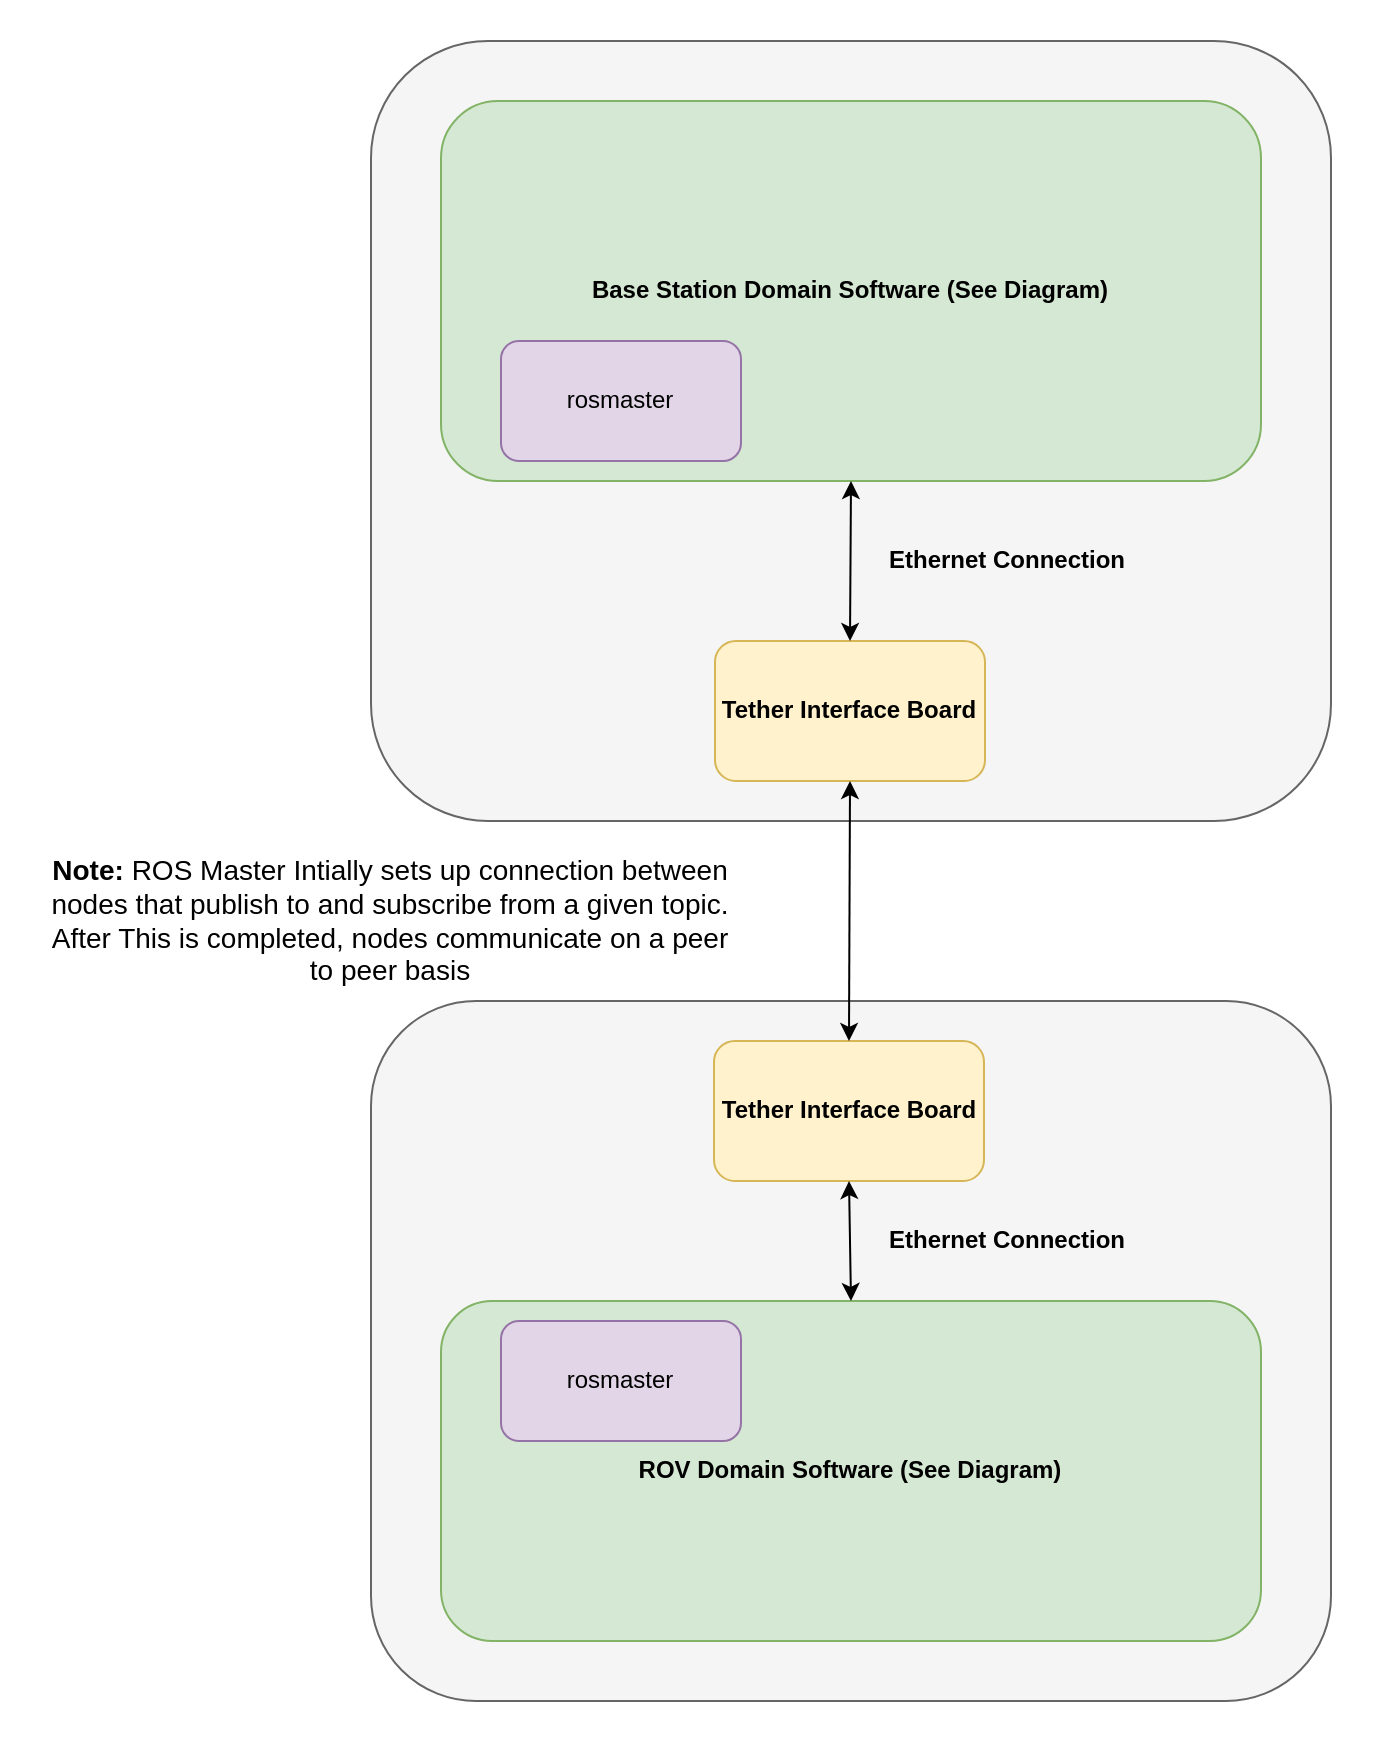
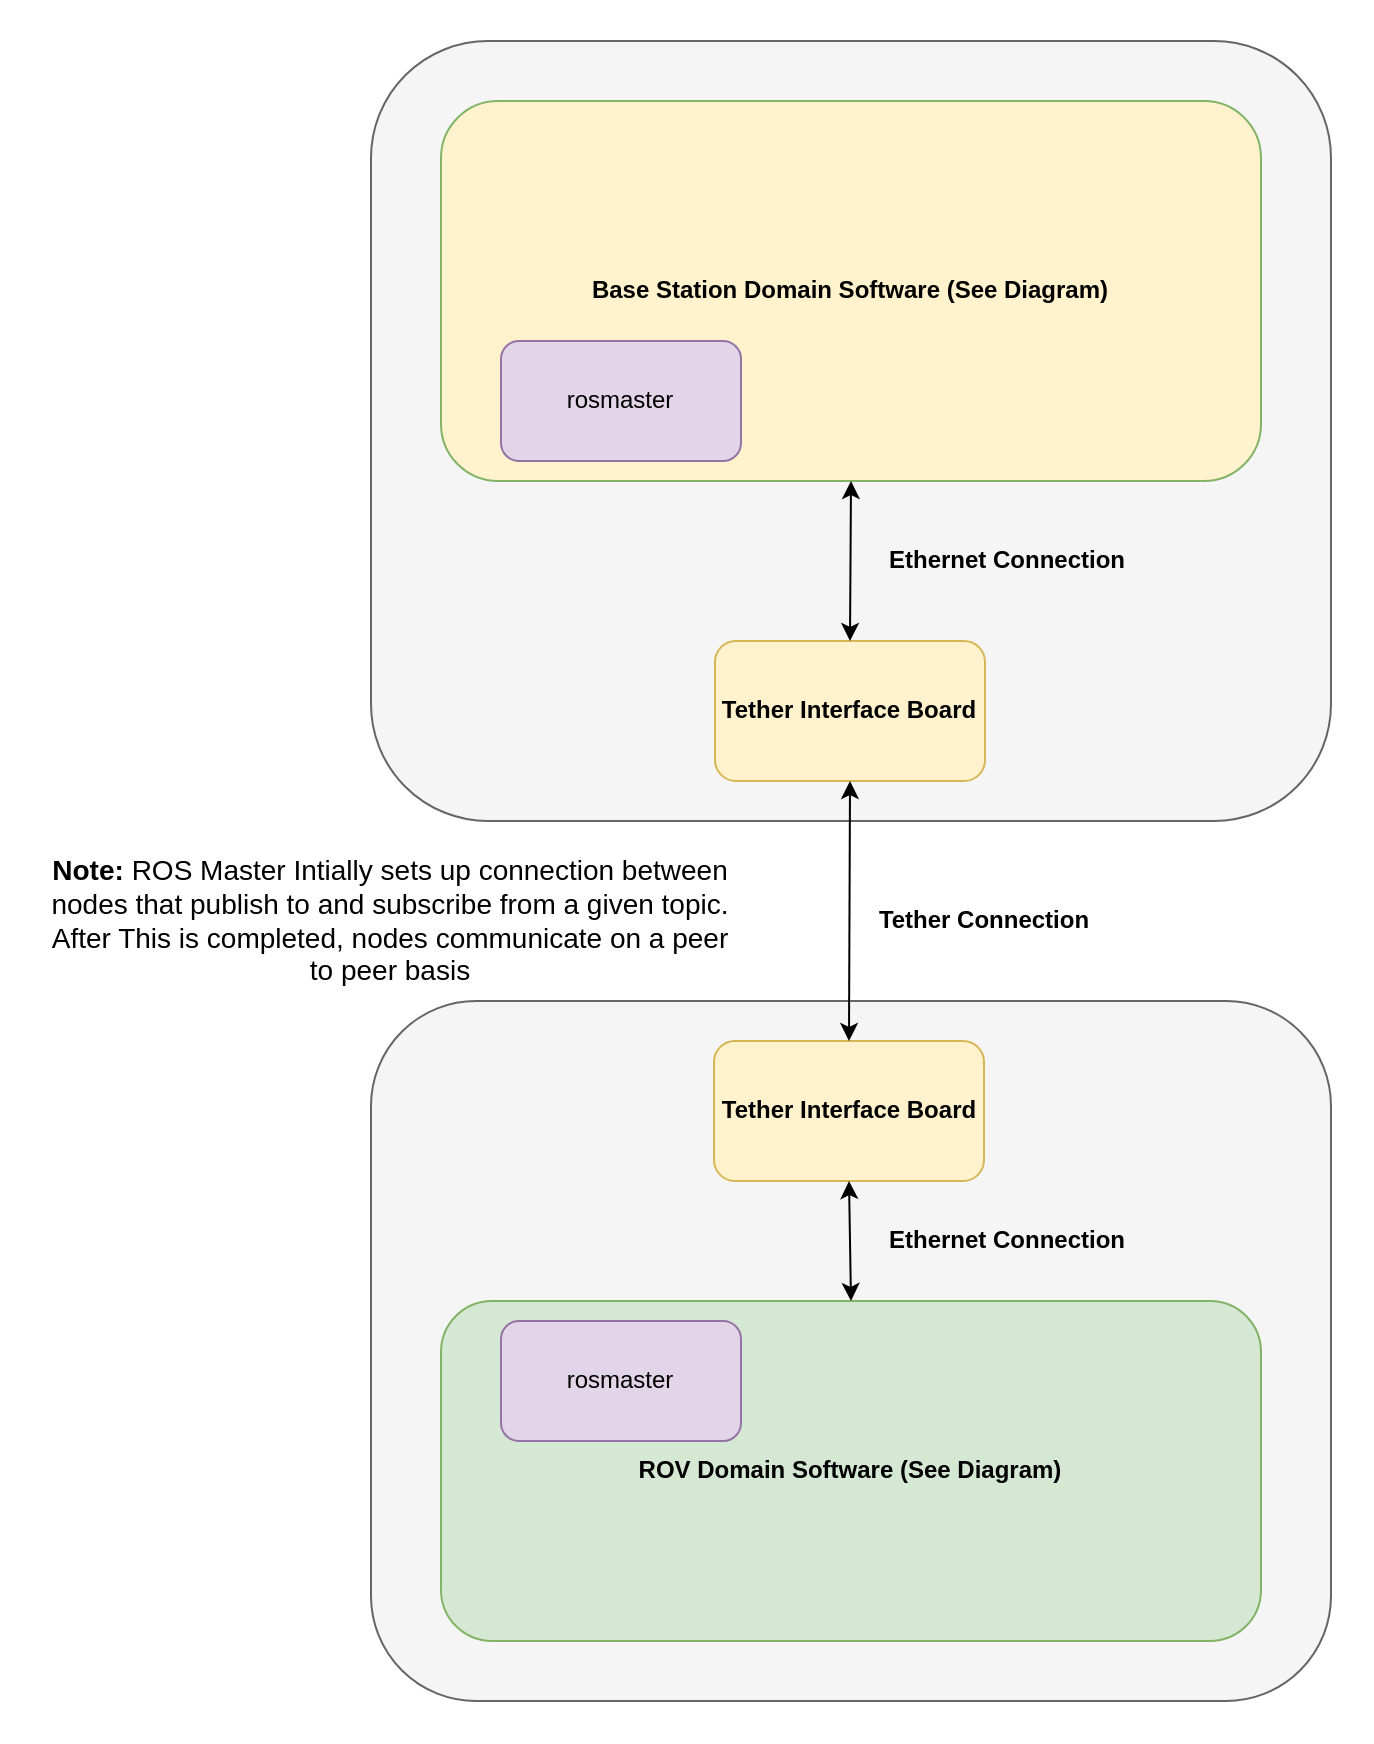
(851, 291) -> (851, 291)
none -> (984, 921)
